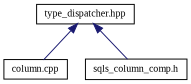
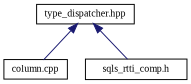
(136, 69) -> (136, 69)
